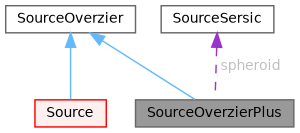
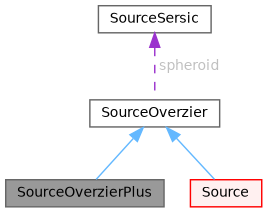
(216, 73) -> (155, 73)
